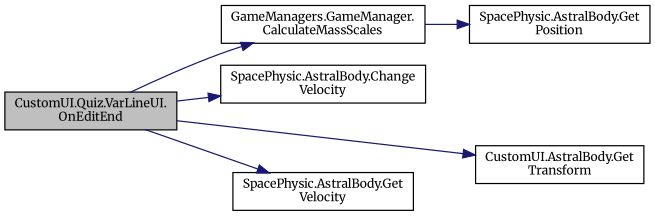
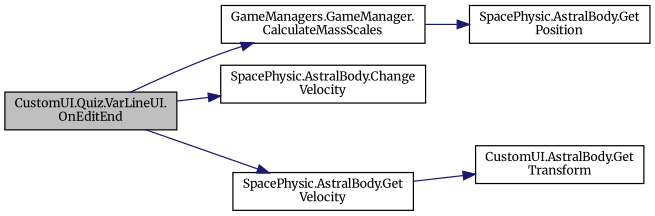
(320, 137) -> (438, 178)
